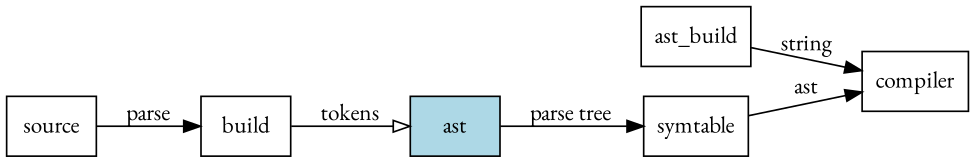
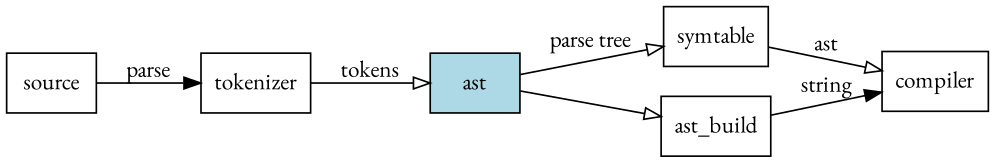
none -> (582, 102)
(797, 106) -> (817, 57)
(246, 126) -> (256, 83)
(564, 126) -> (584, 62)
